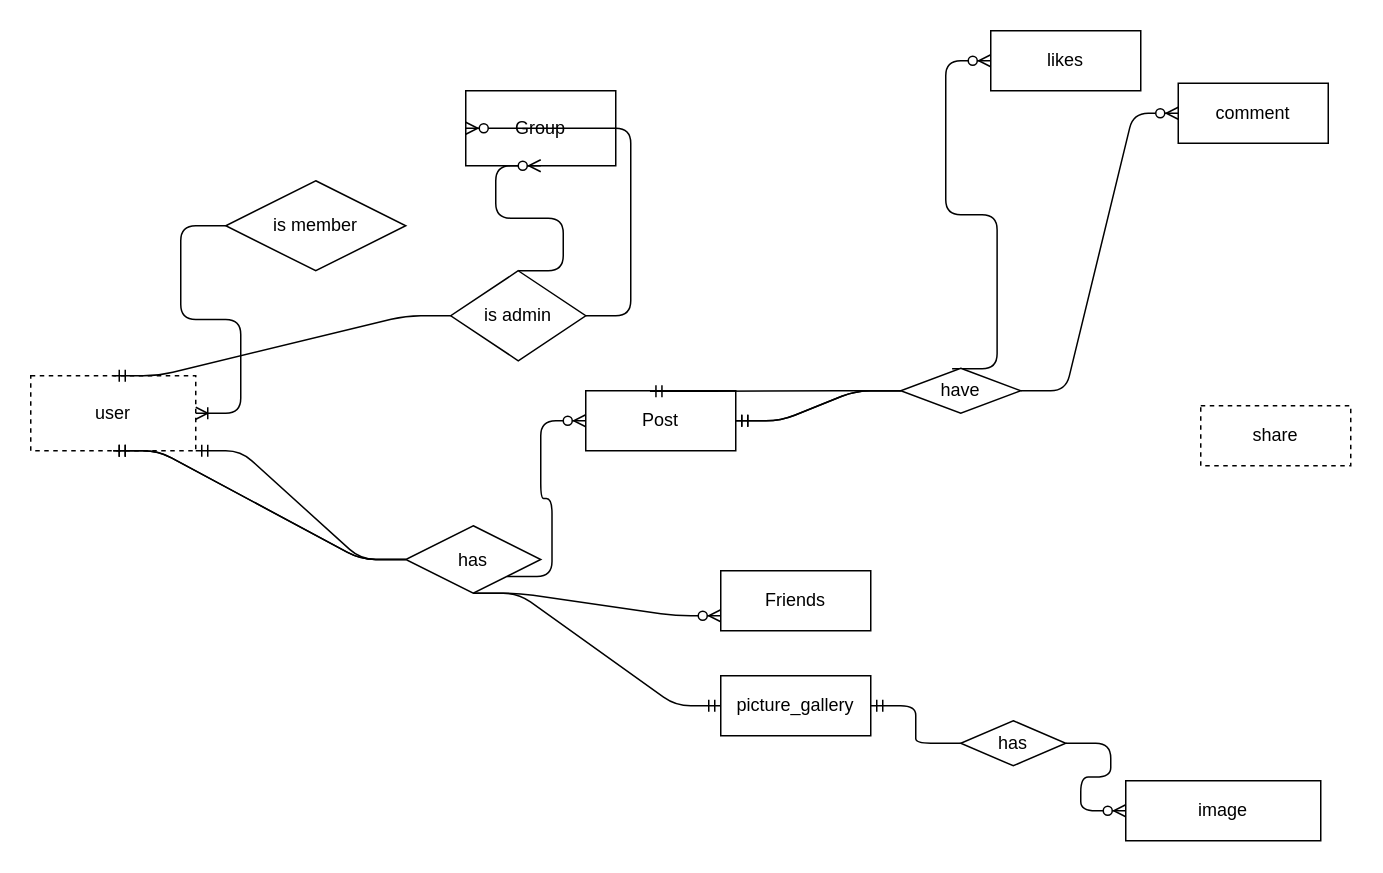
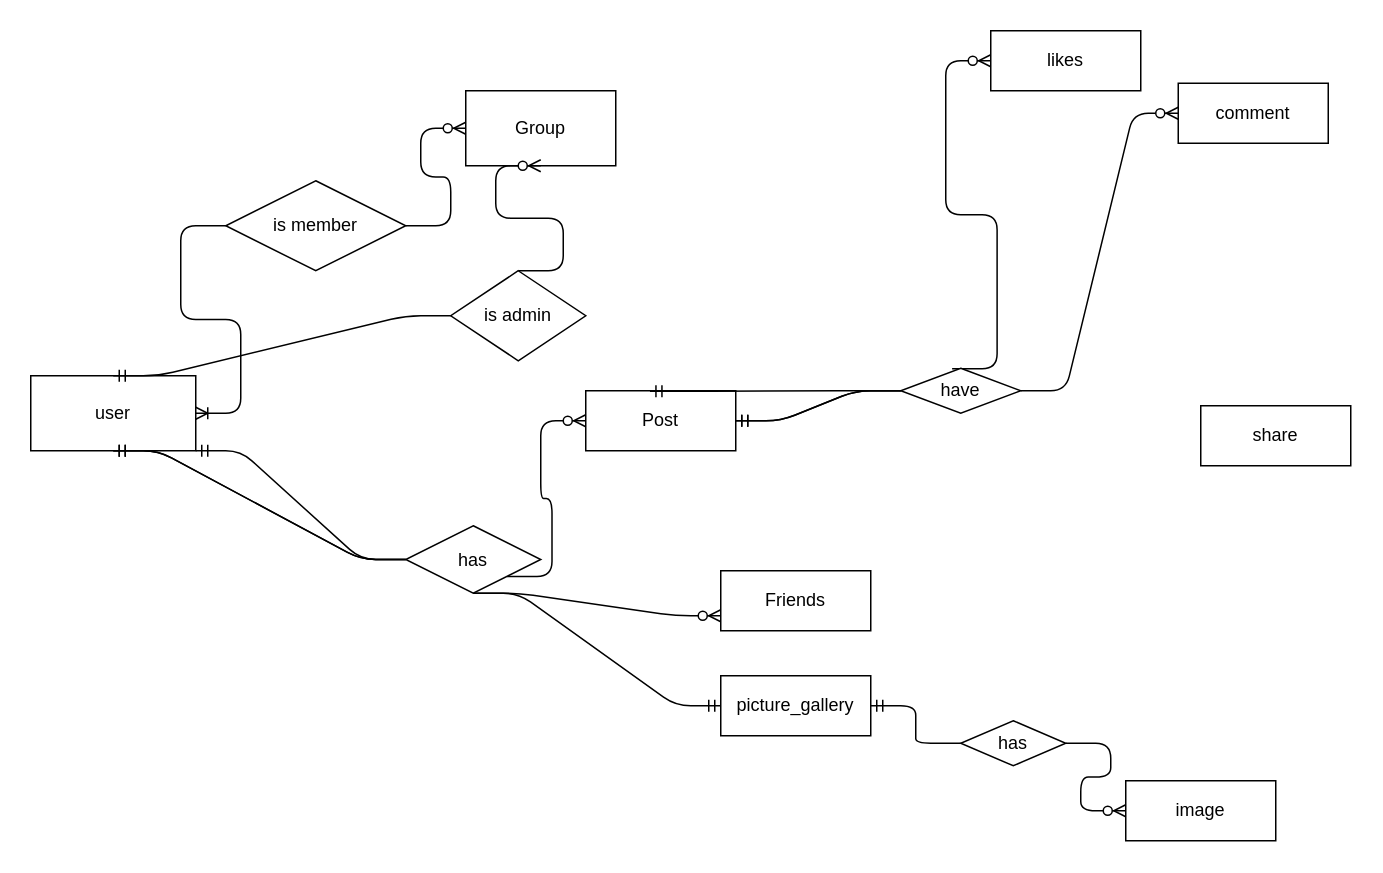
(631, 161) -> (436, 177)
(113, 413) -> (113, 413)
(1276, 436) -> (1276, 436)
(1223, 811) -> (1201, 811)
